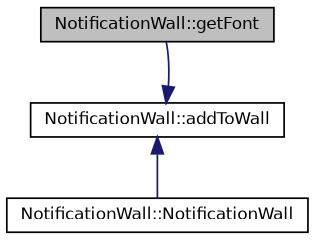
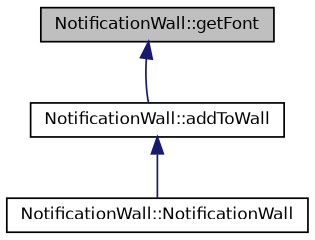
(169, 64) -> (146, 81)
